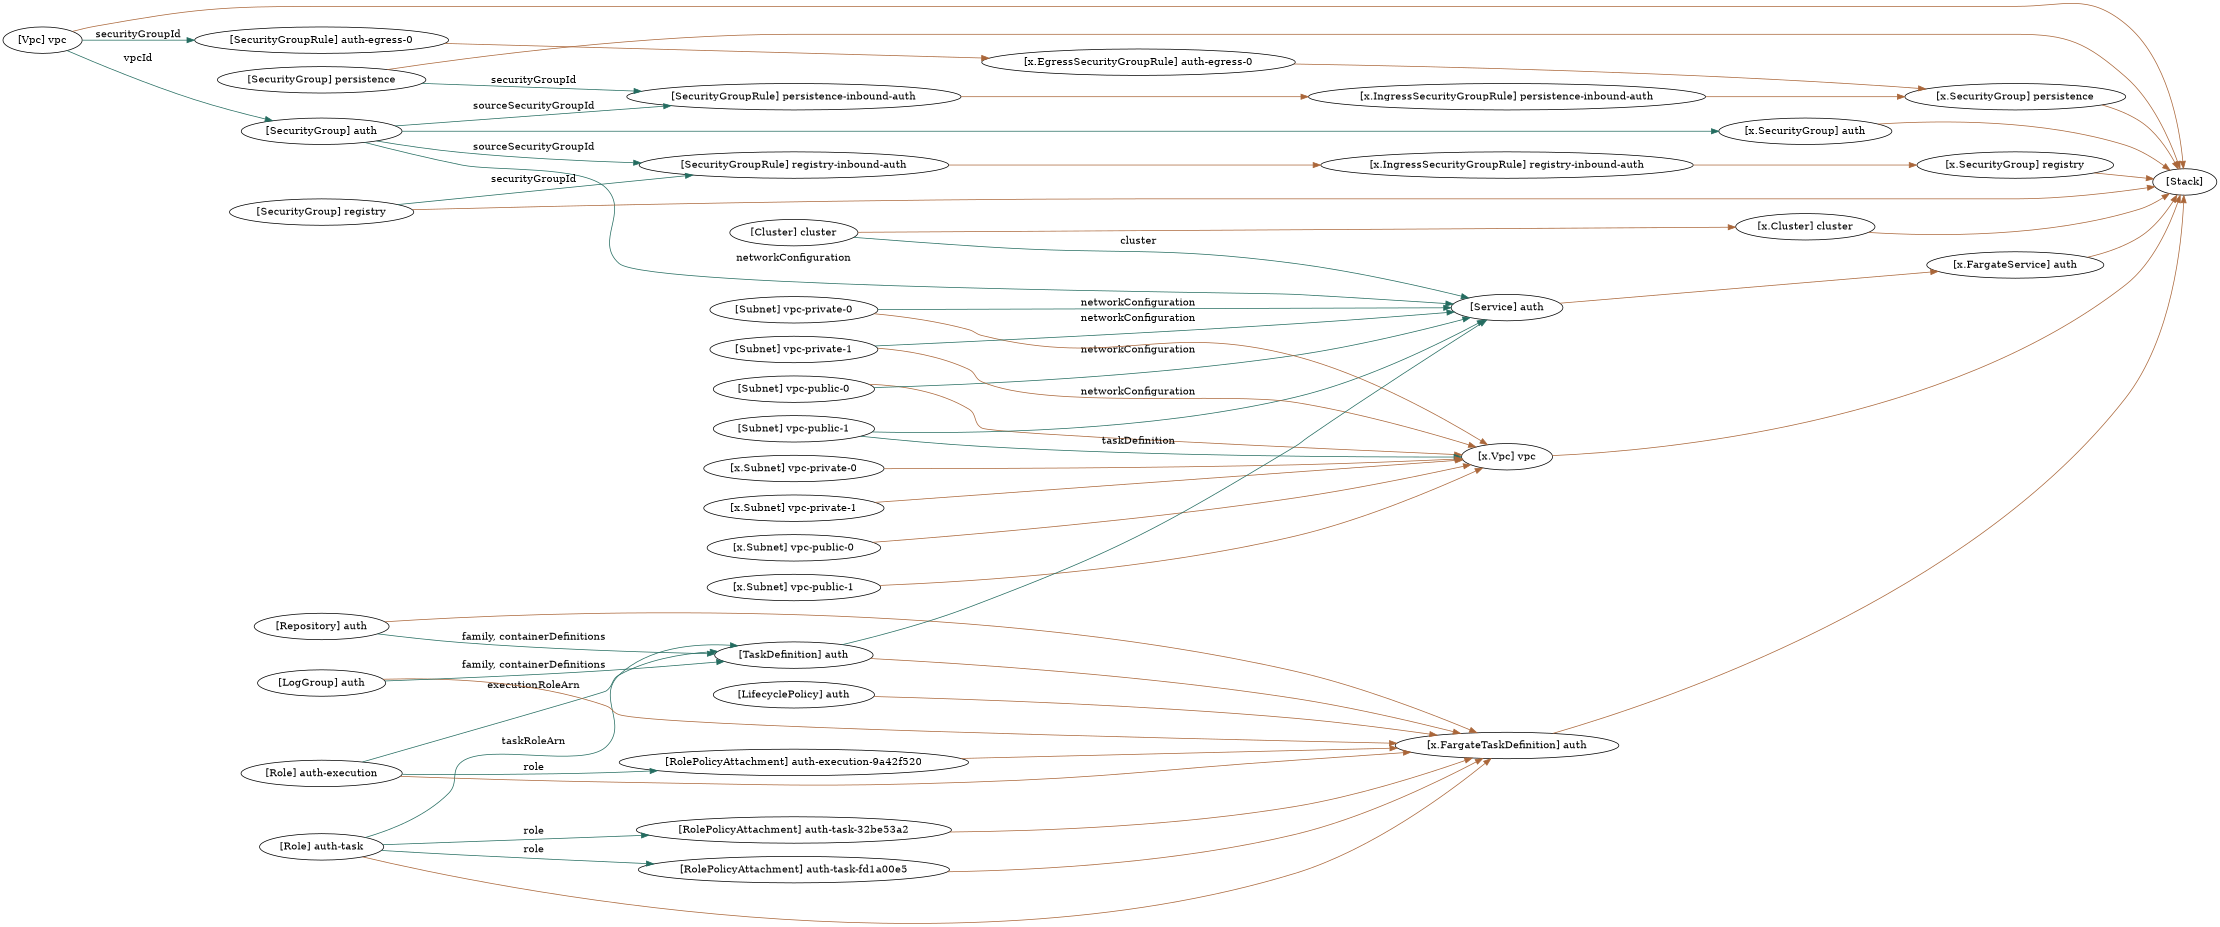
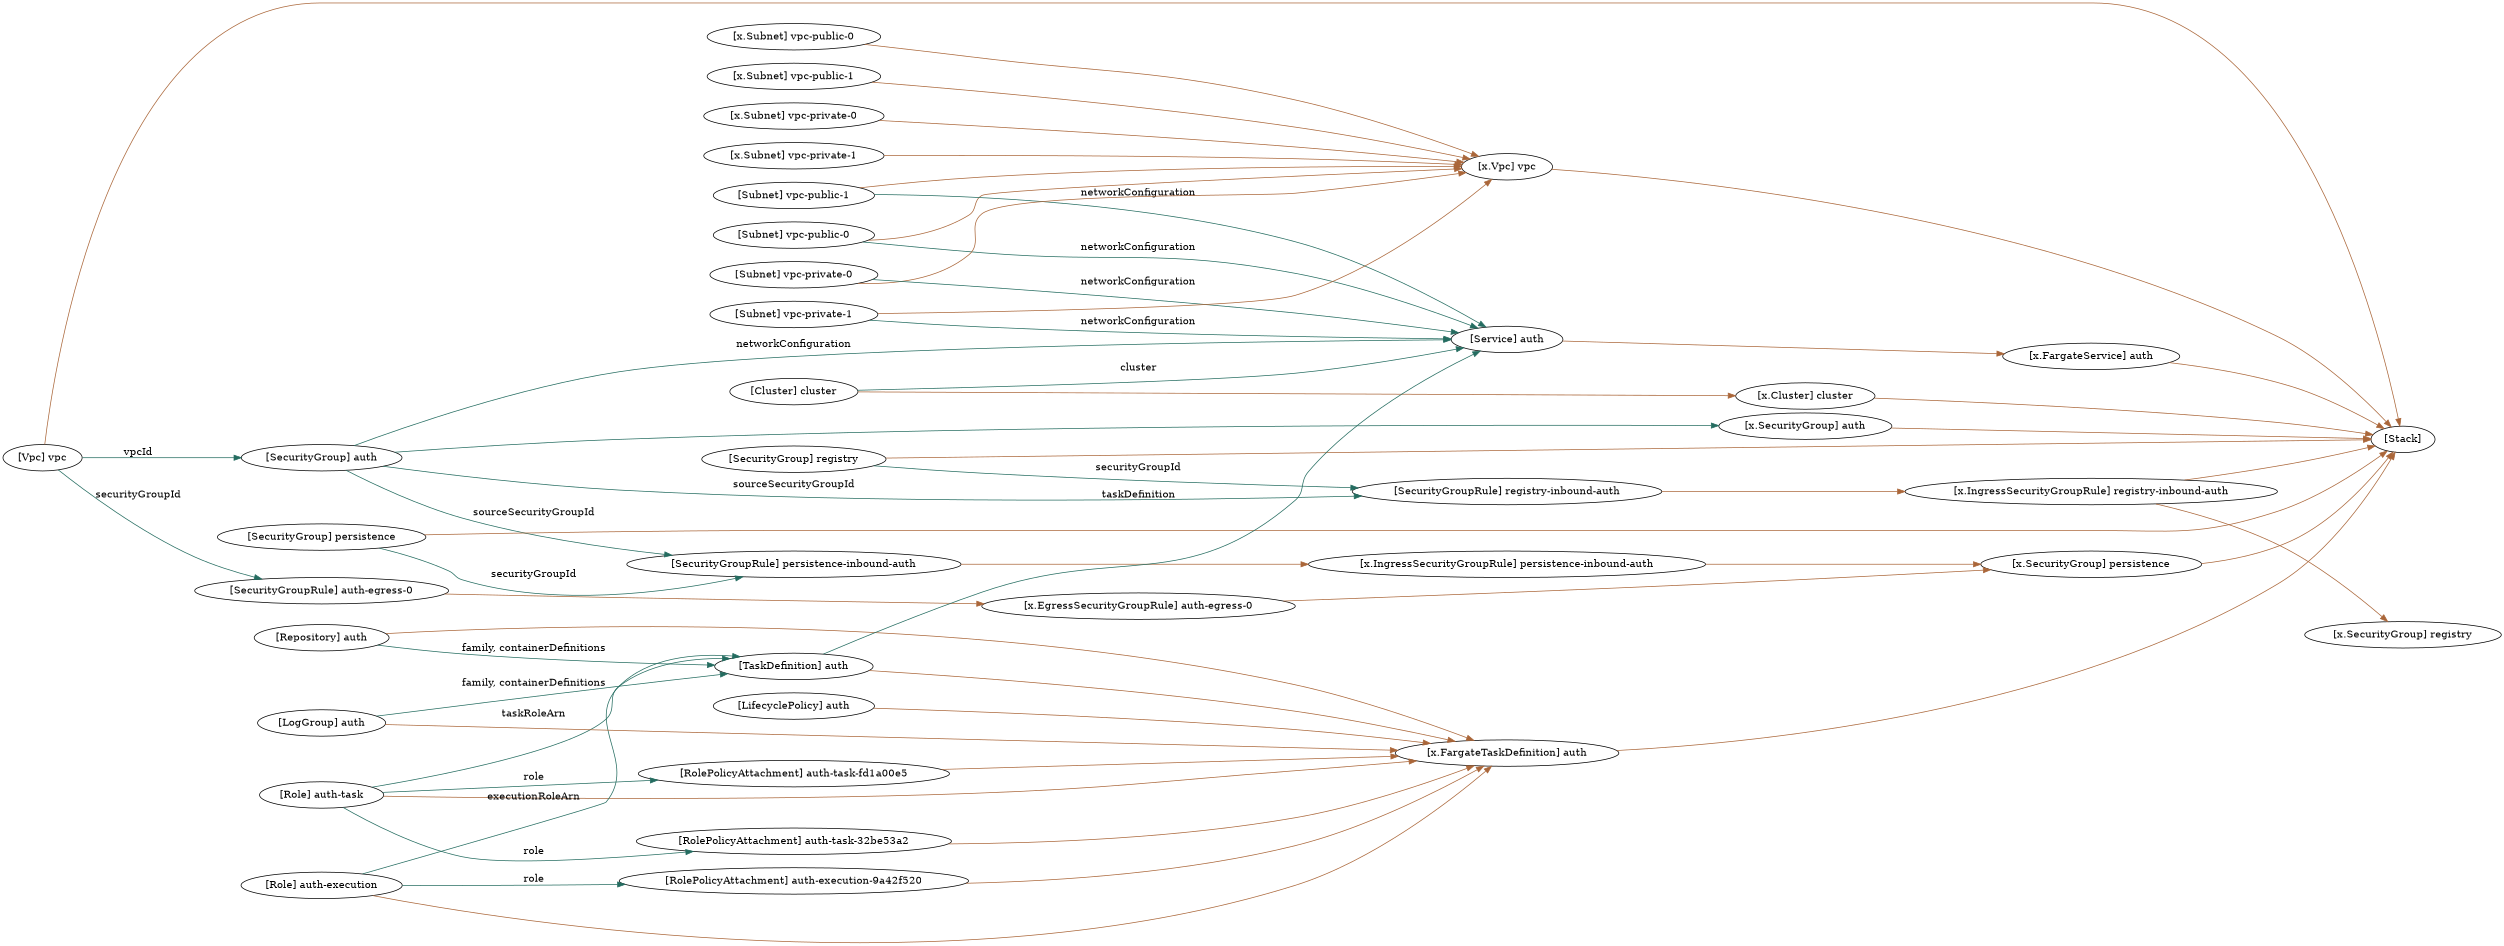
(2120, 175) -> (2277, 466)
(1157, 453) -> (1157, 170)
